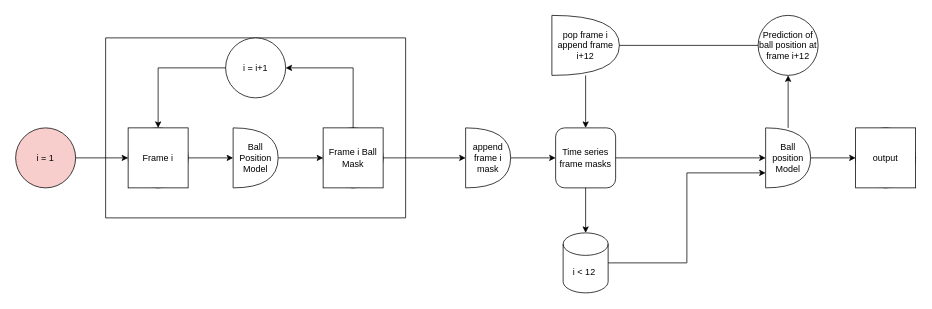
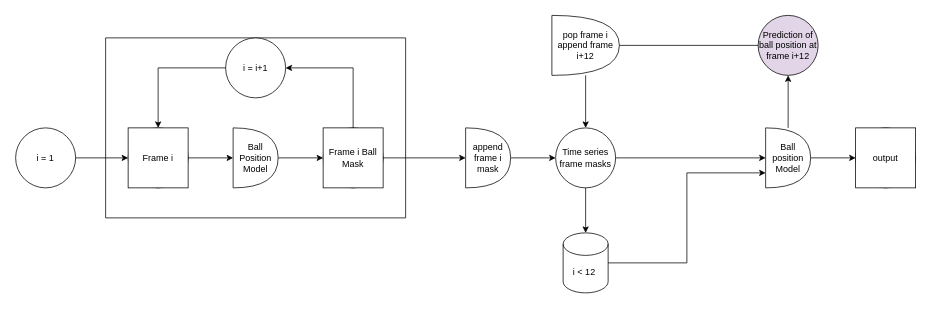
(788, 45) -> (788, 45)
(45, 158) -> (45, 158)
(585, 158) -> (585, 158)
